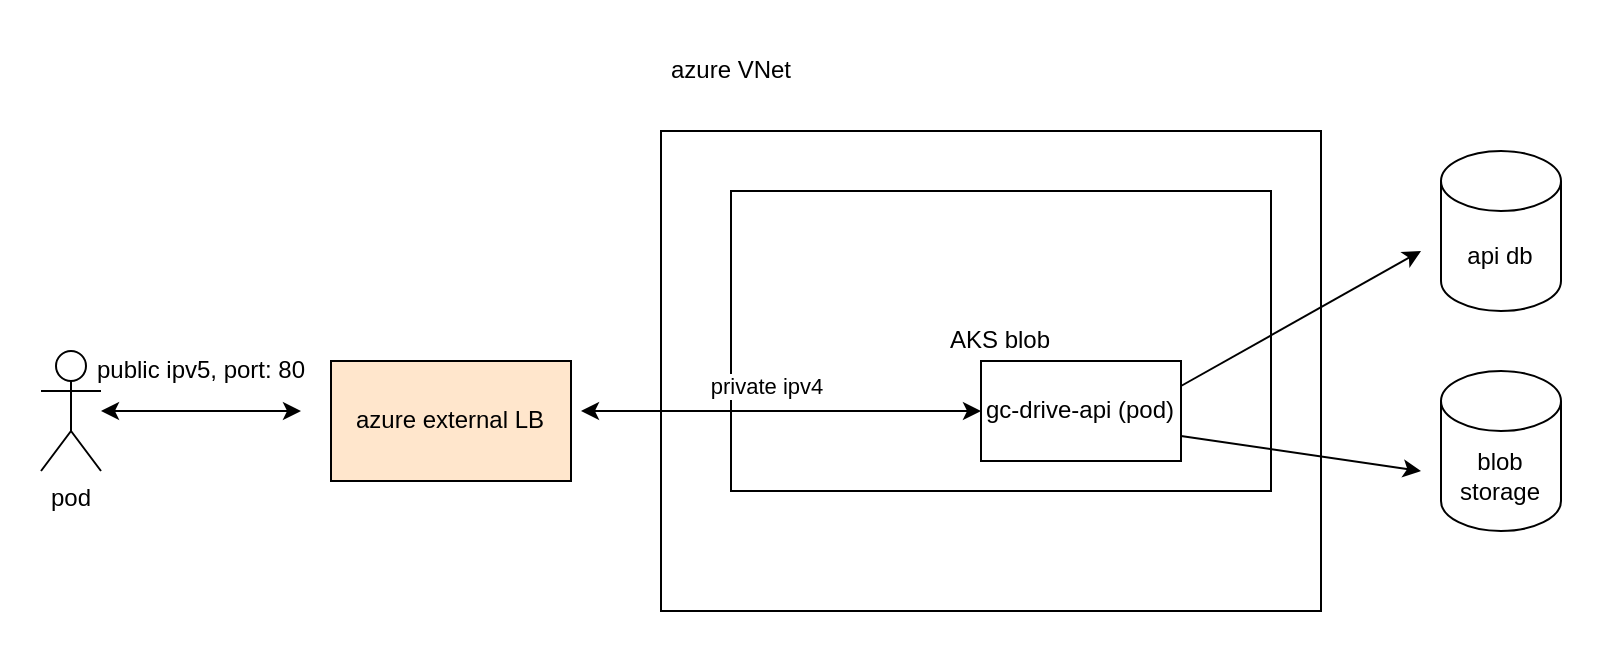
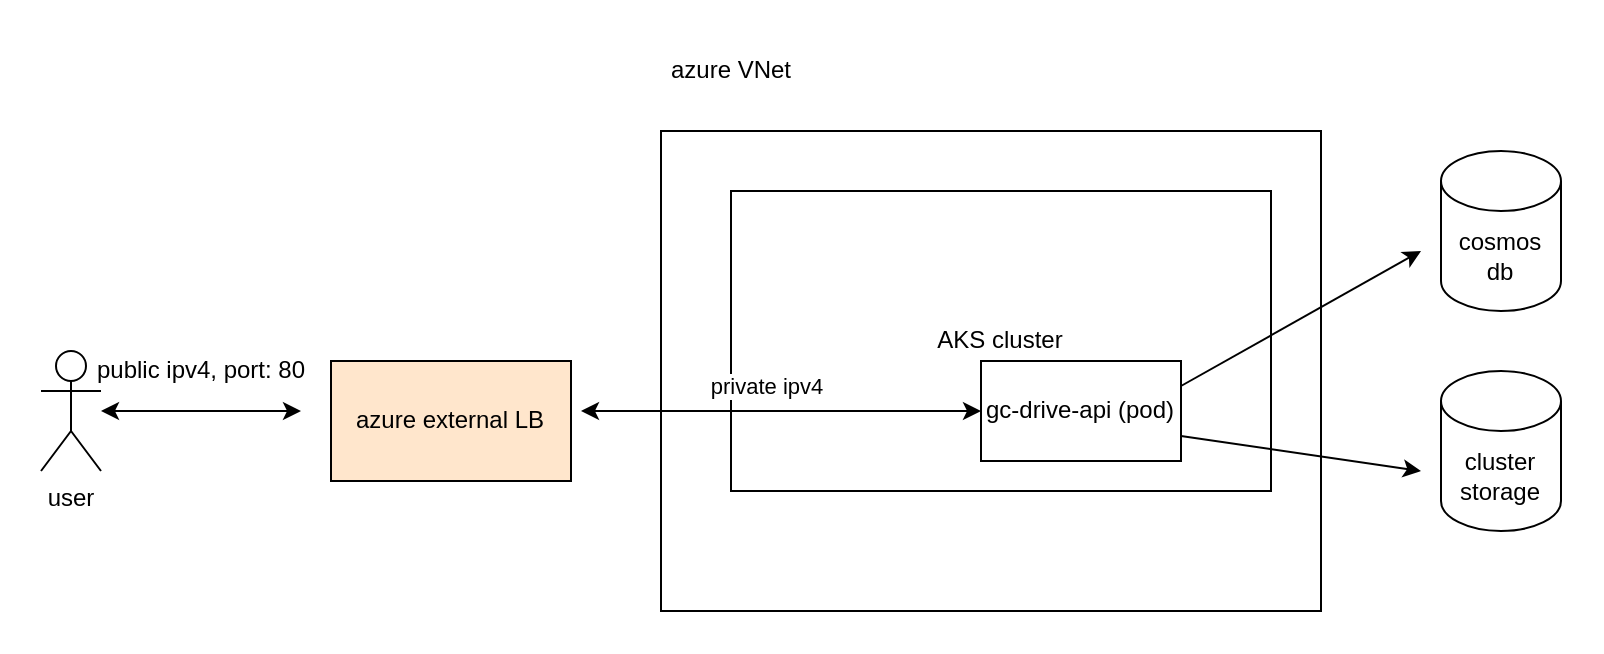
(1501, 257) -> (1501, 257)
(1001, 341) -> (1001, 341)
(202, 371) -> (202, 371)
(1501, 477) -> (1501, 477)
(72, 499) -> (72, 499)
